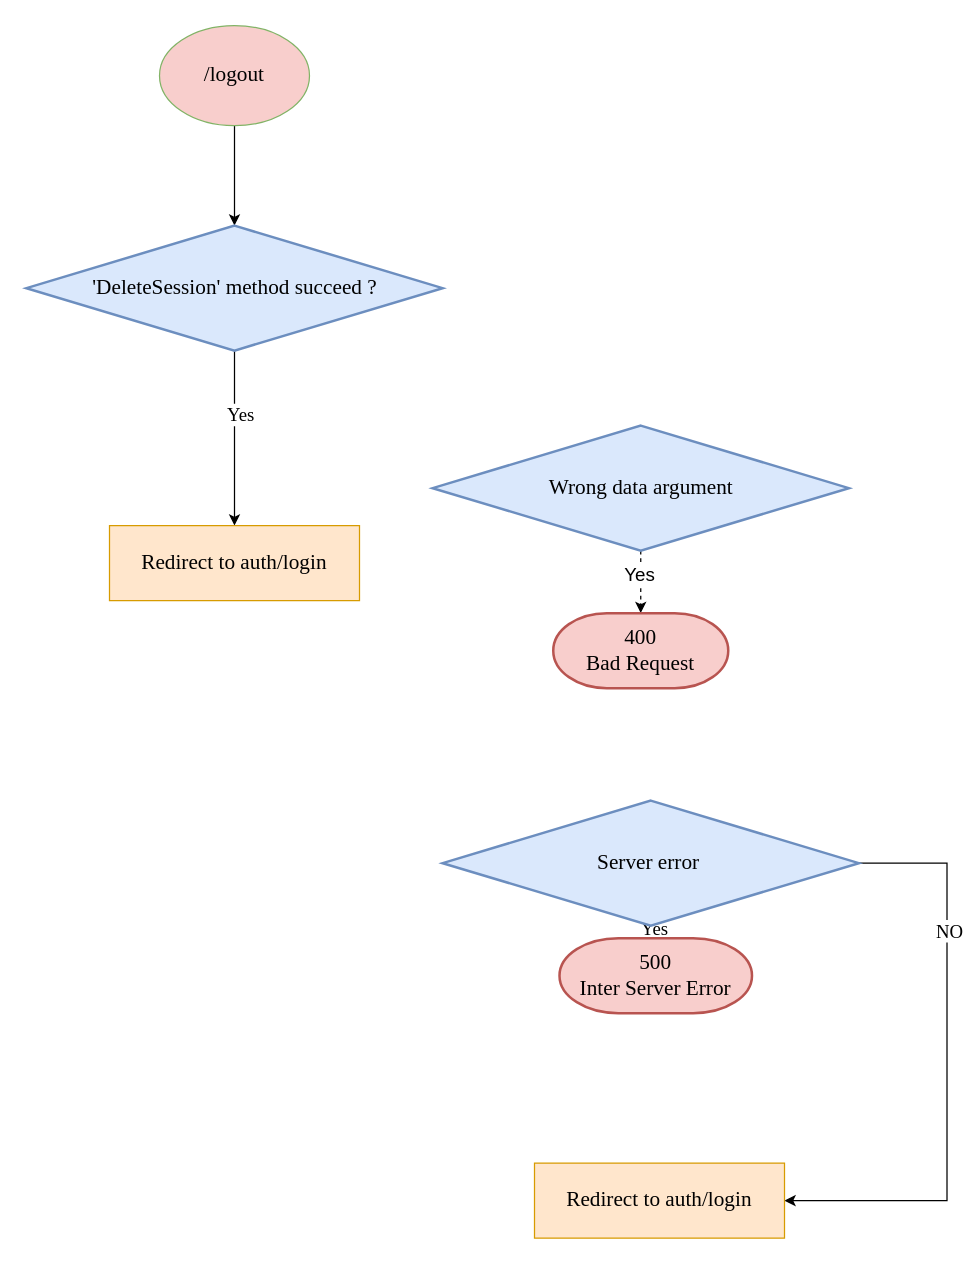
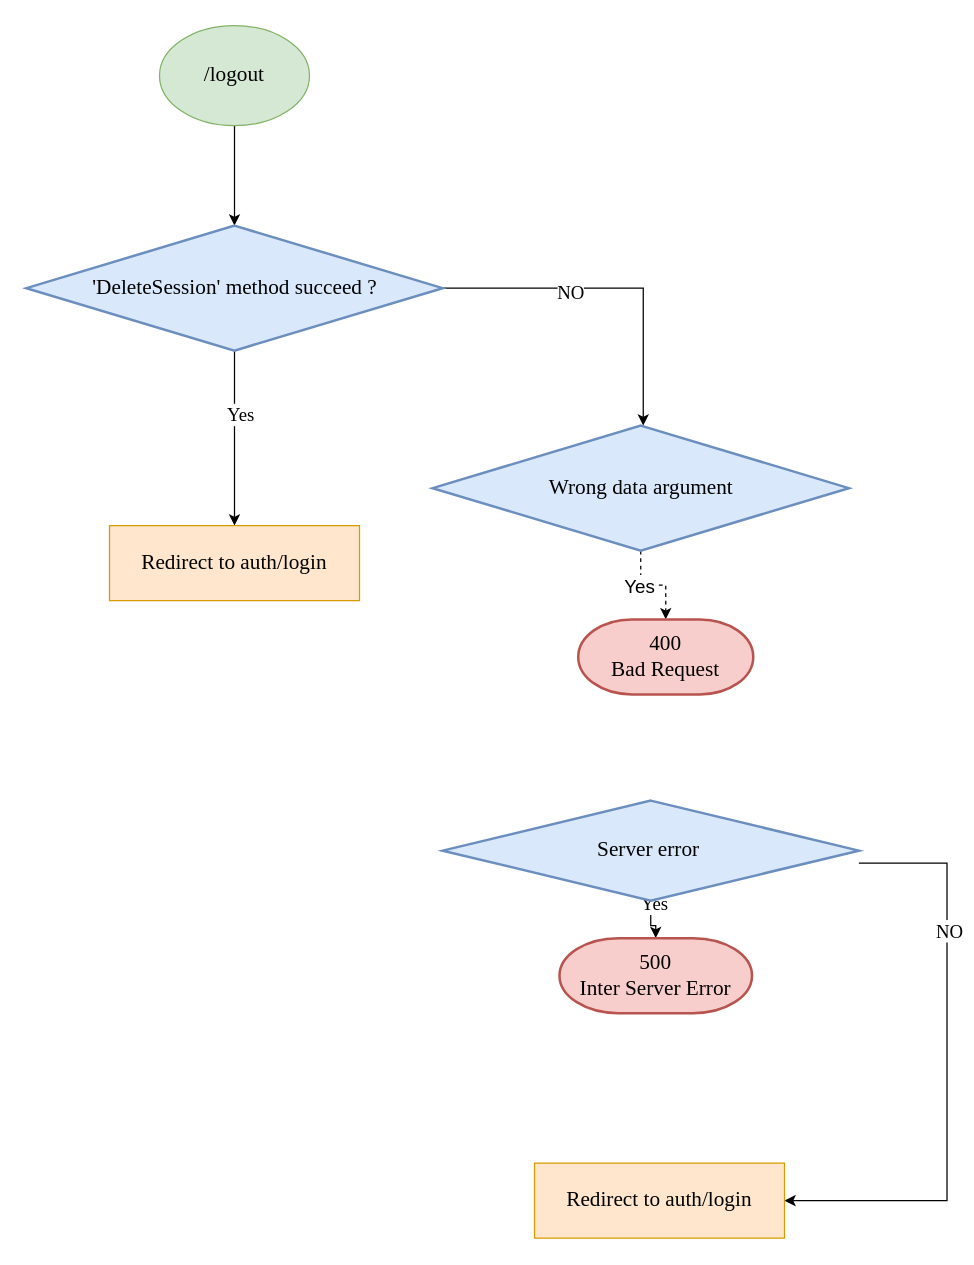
(234, 76) -> (234, 76)
none -> (608, 288)
(641, 651) -> (666, 657)
(651, 863) -> (651, 851)
